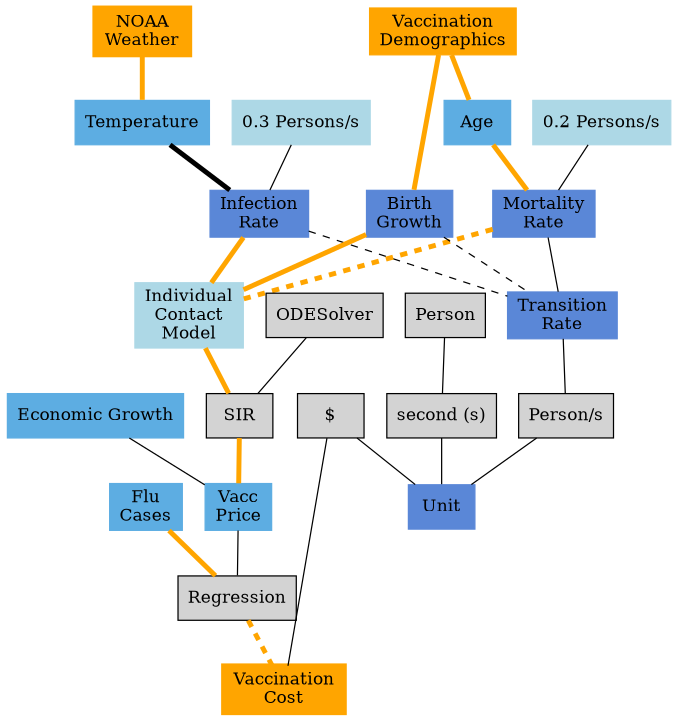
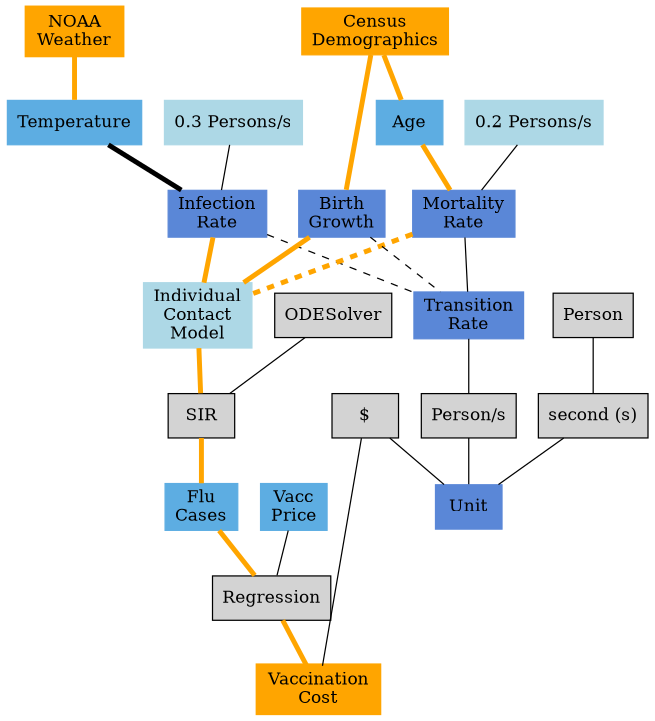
(443, 31) -> (375, 31)
(95, 416) -> none
(239, 461) -> (201, 461)
(260, 643) -> (295, 643)
